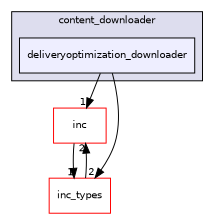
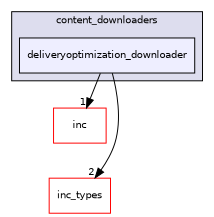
(107, 21) -> (107, 21)
(73, 156) -> none
(86, 166) -> none
